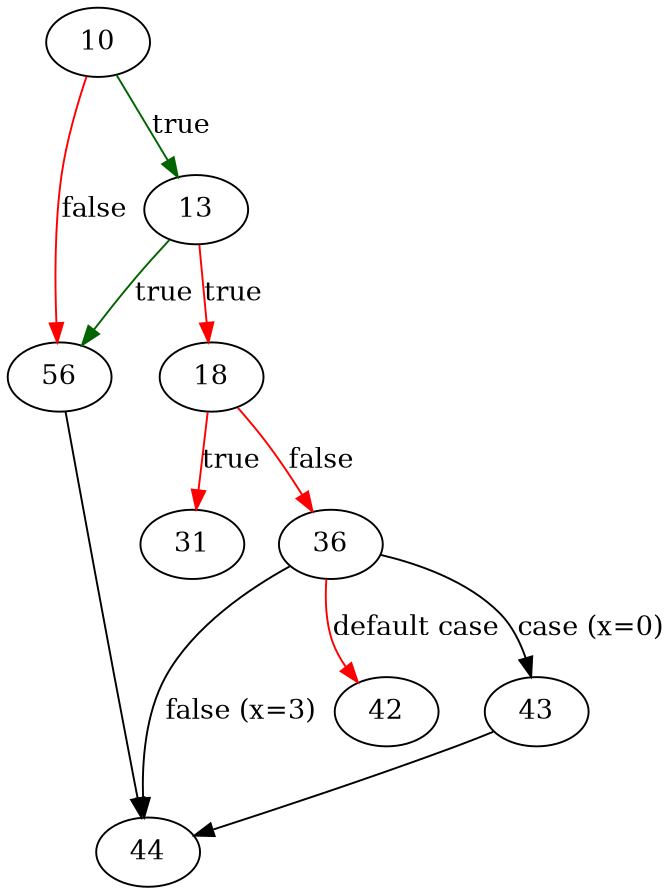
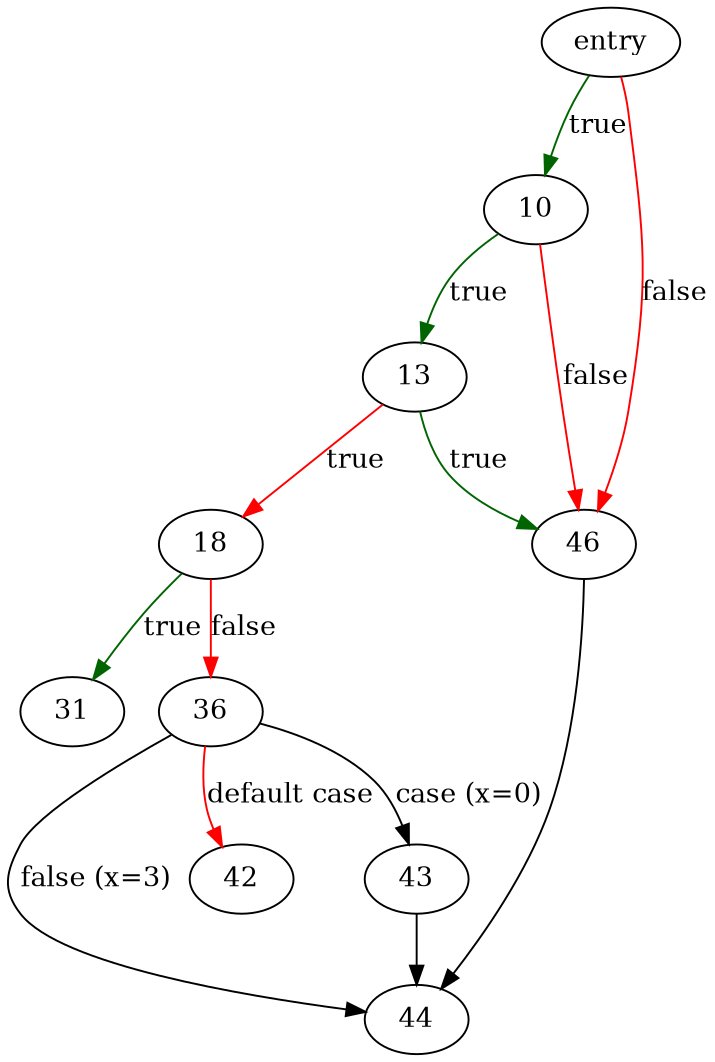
none -> (611, 42)
(60, 377) -> (584, 544)
(203, 451) -> (141, 617)
